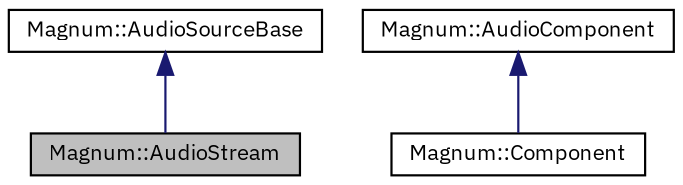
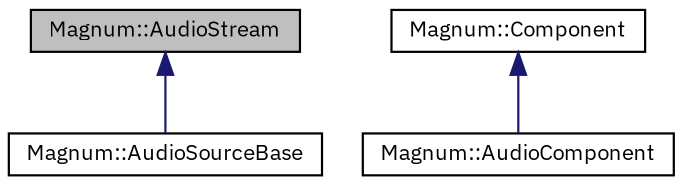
(165, 104) -> (165, 104)
(518, 104) -> (518, 104)
